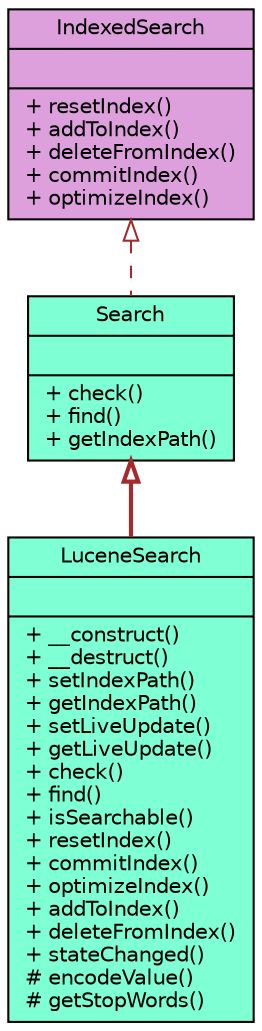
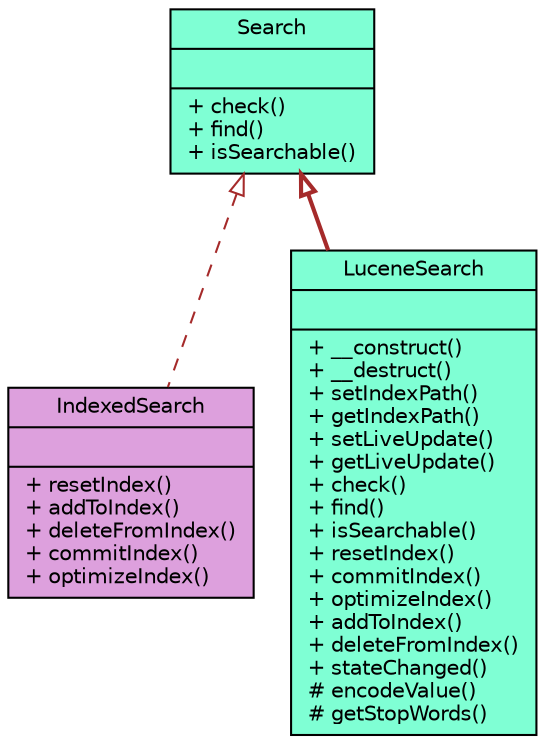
(131, 268) -> (202, 291)
(131, 440) -> (272, 153)
